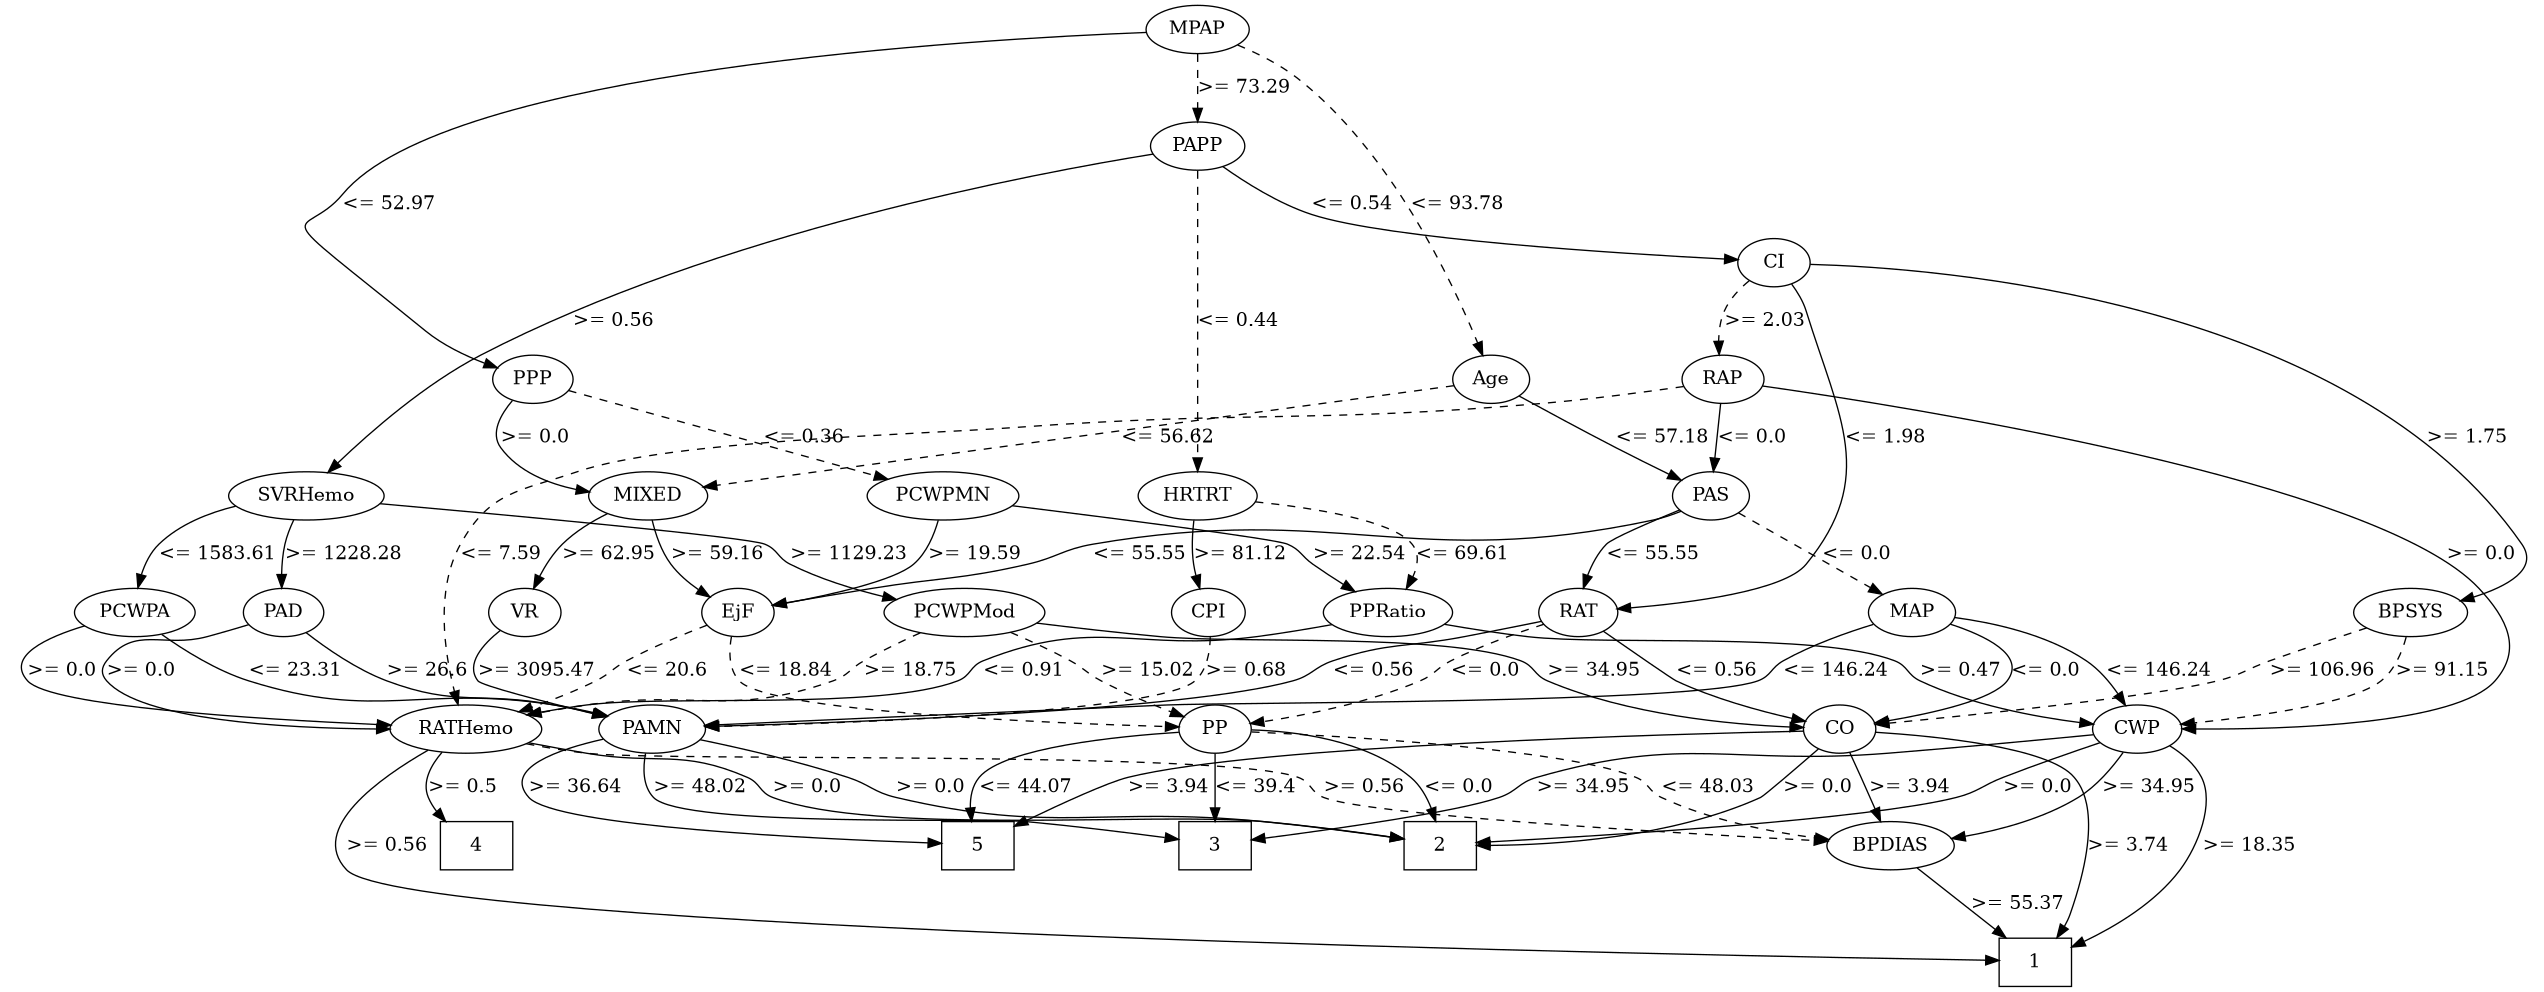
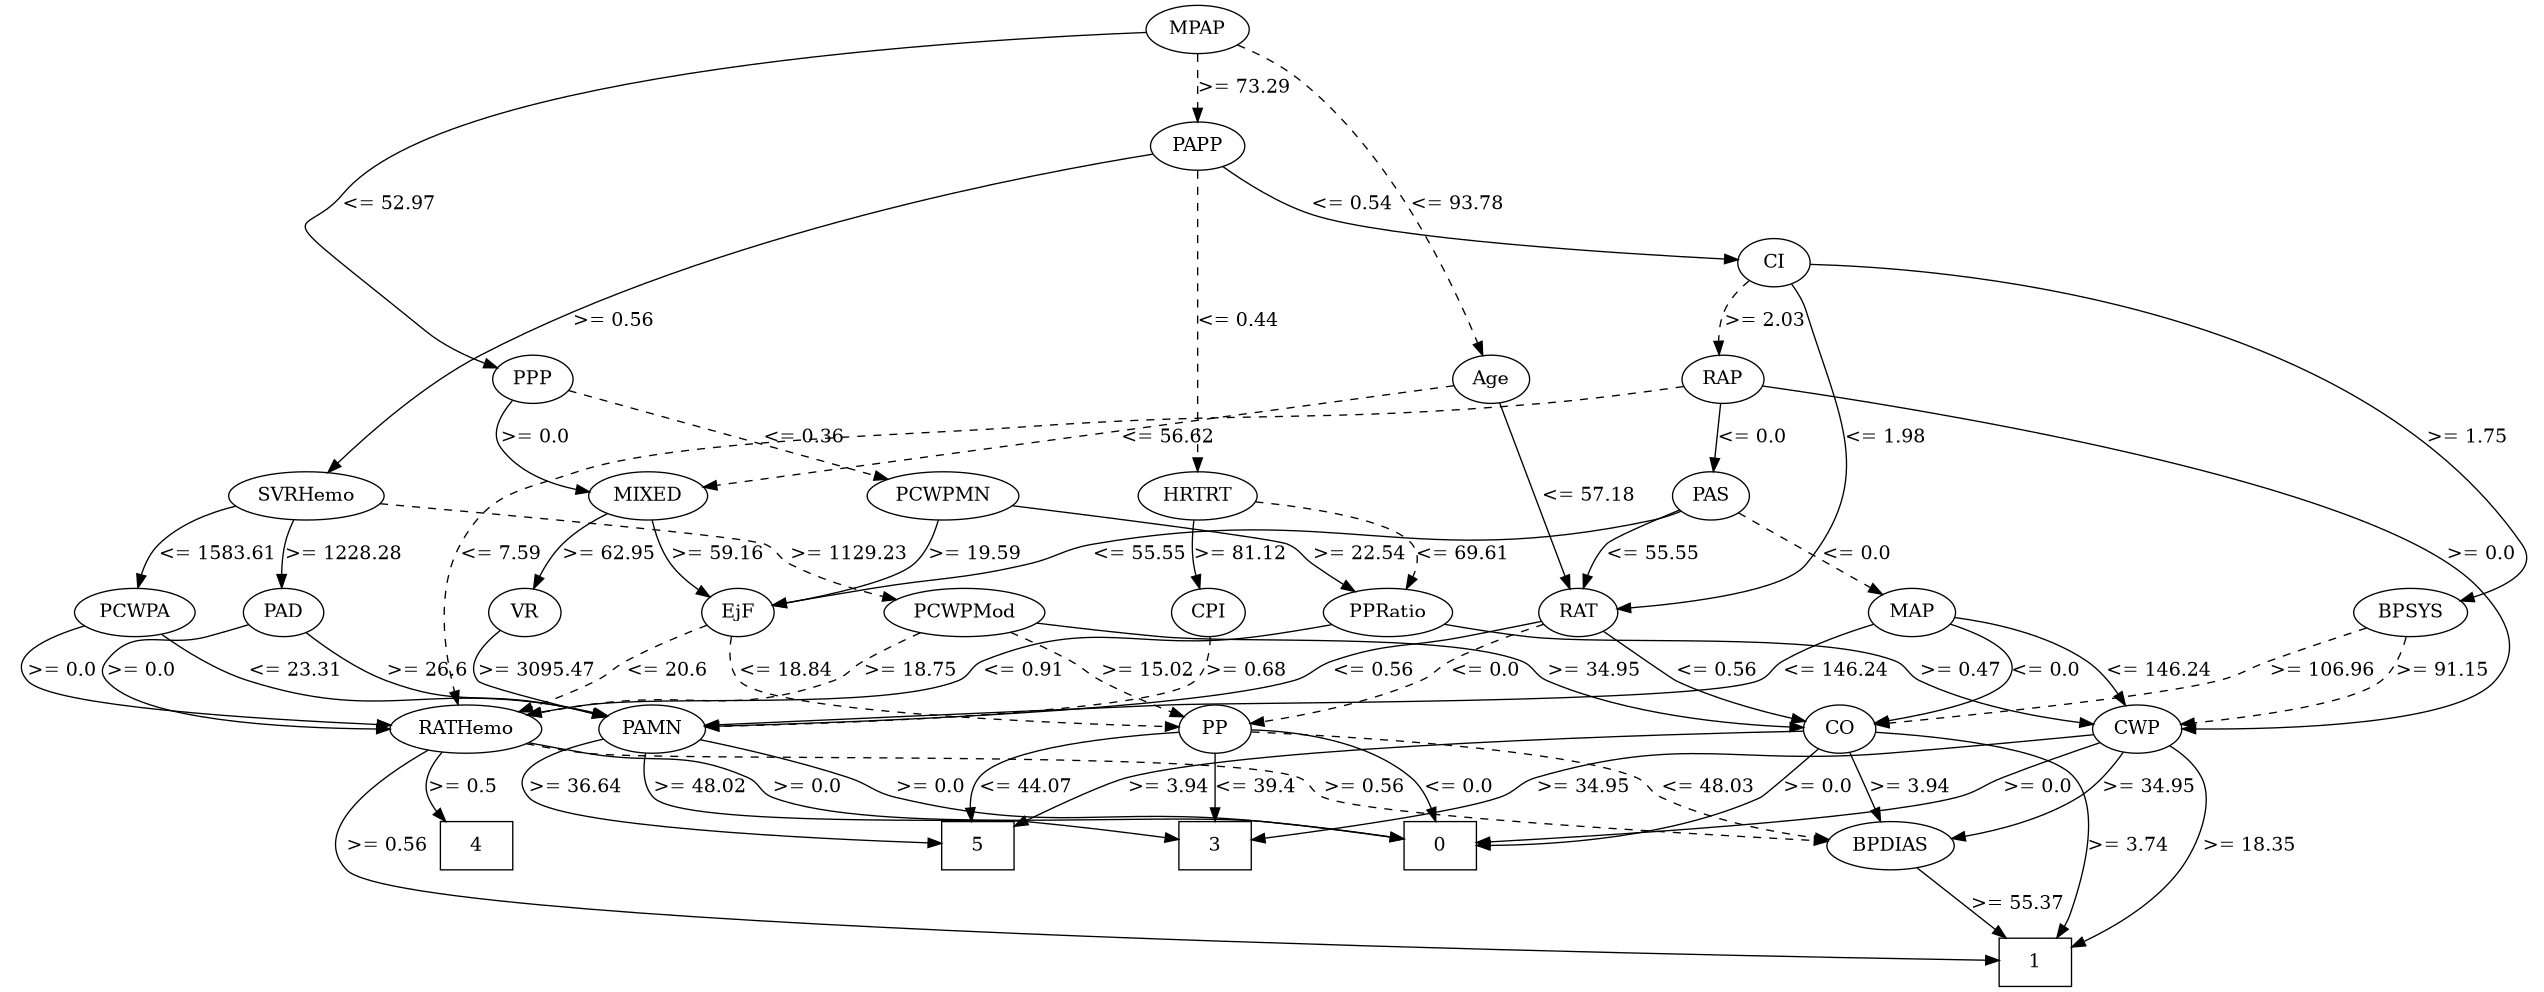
(1594, 436) -> (1532, 489)
(638, 528) -> (638, 528)
(1440, 846) -> (1440, 846)
